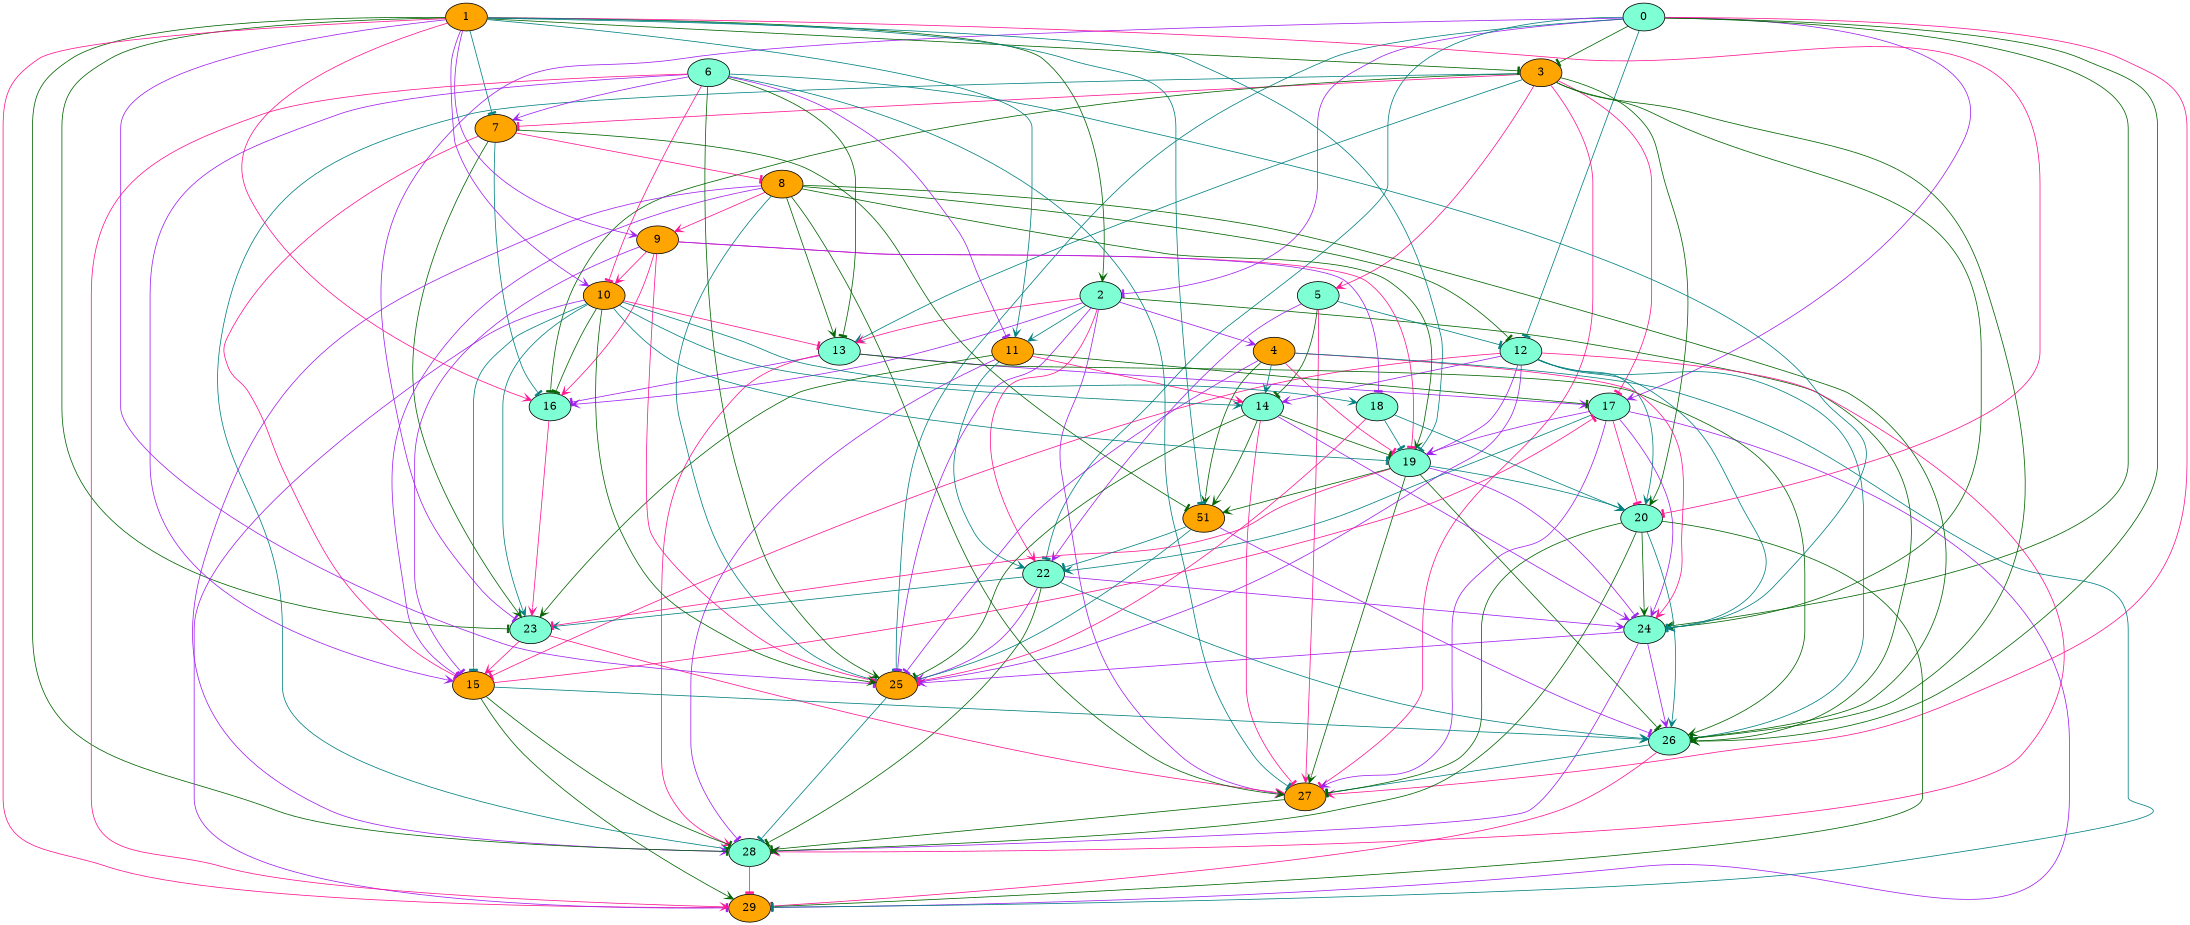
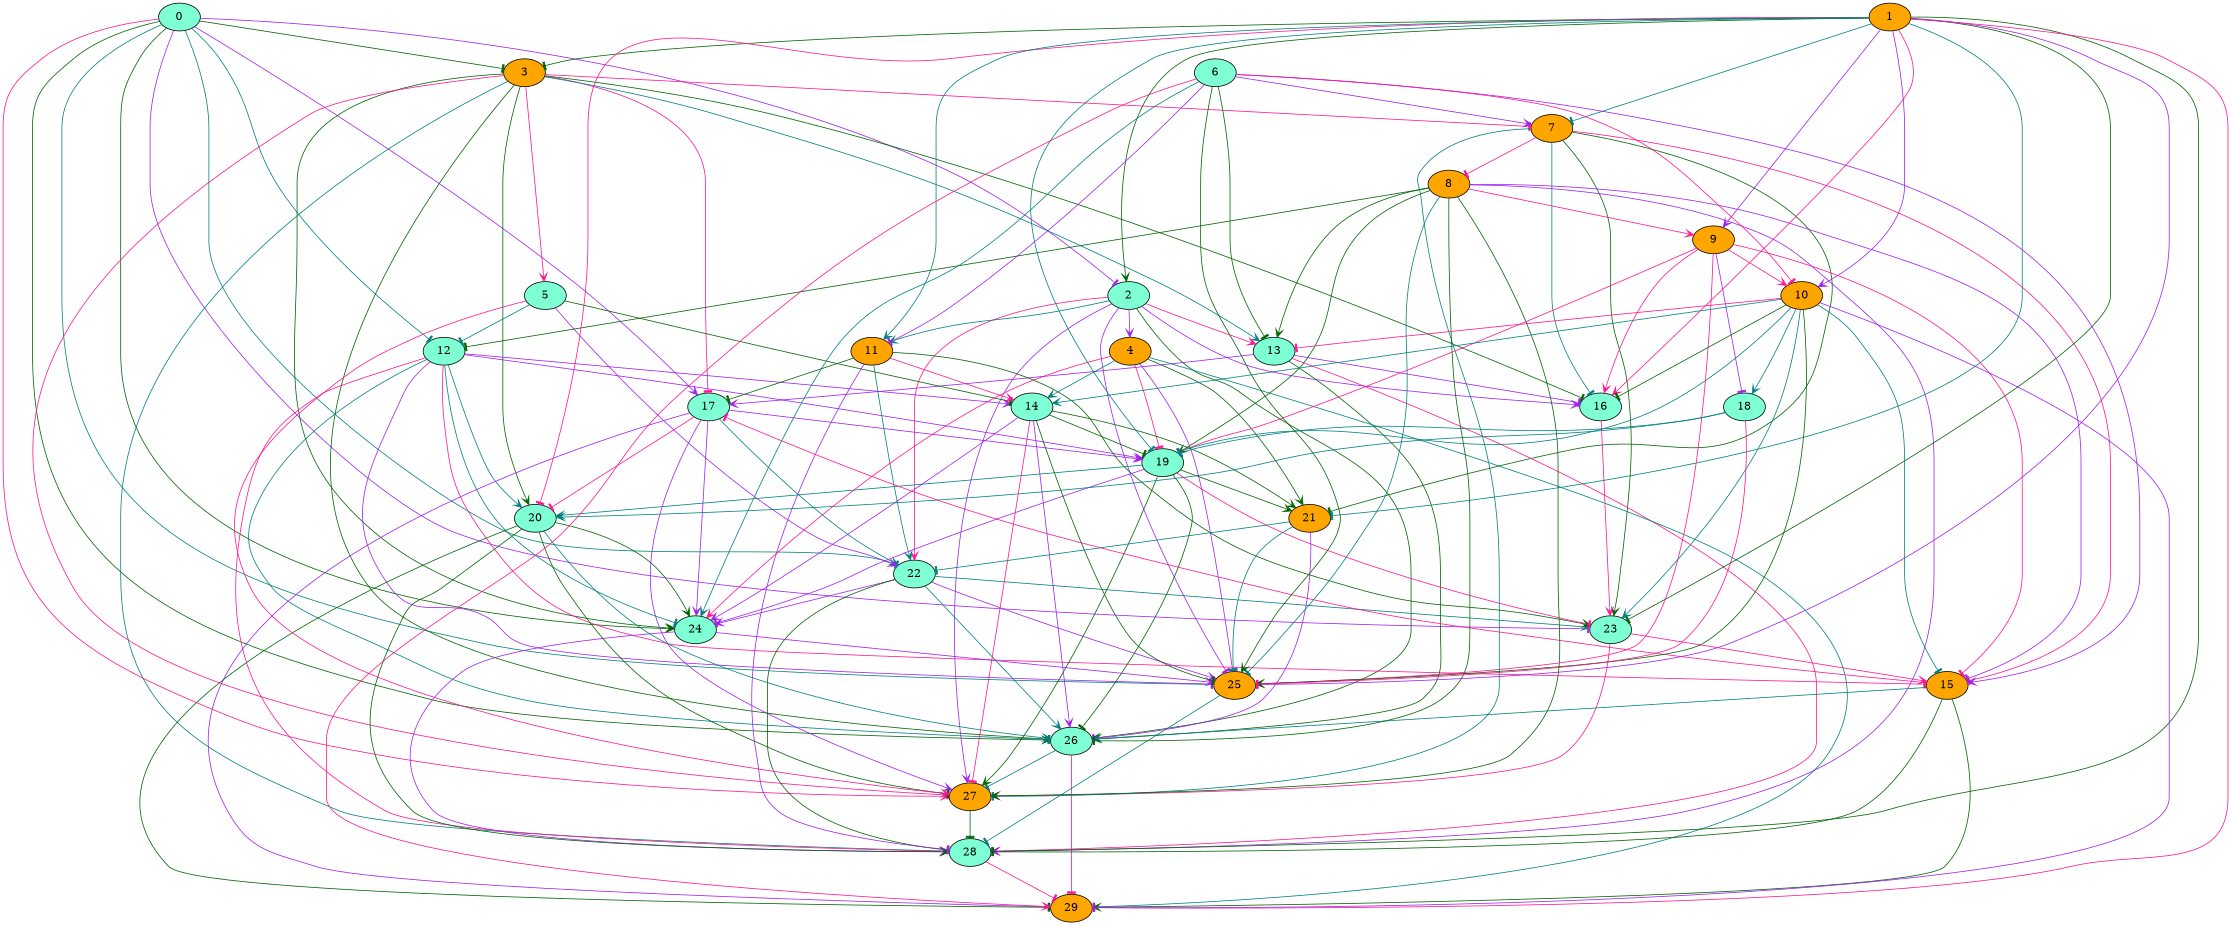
(1149, 317) -> (1499, 660)
(427, 409) -> (1998, 388)
(1204, 518) -> (1310, 518)
(1656, 682) -> (1051, 570)
